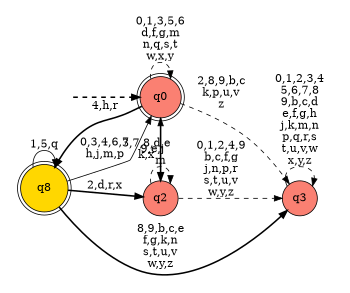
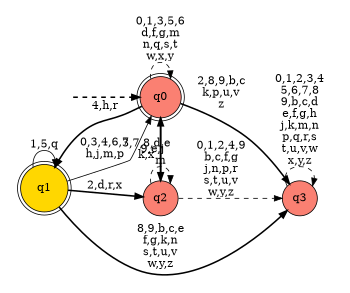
(239, 132) -> (239, 132)
(161, 153) -> (161, 153)
(44, 188) -> (44, 188)
